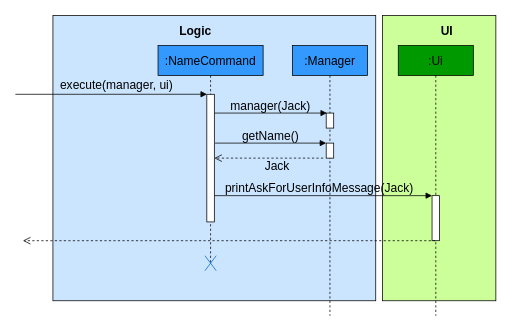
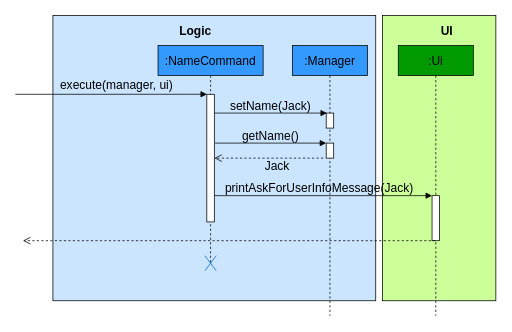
(270, 105) -> (270, 105)
